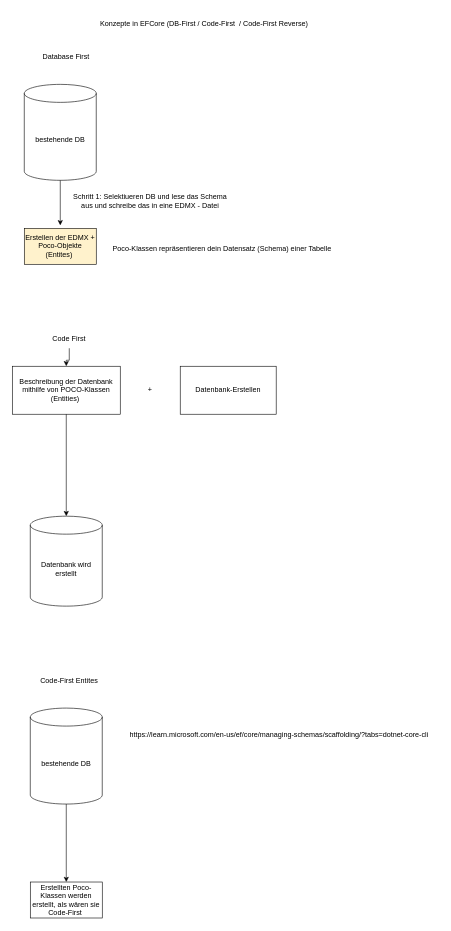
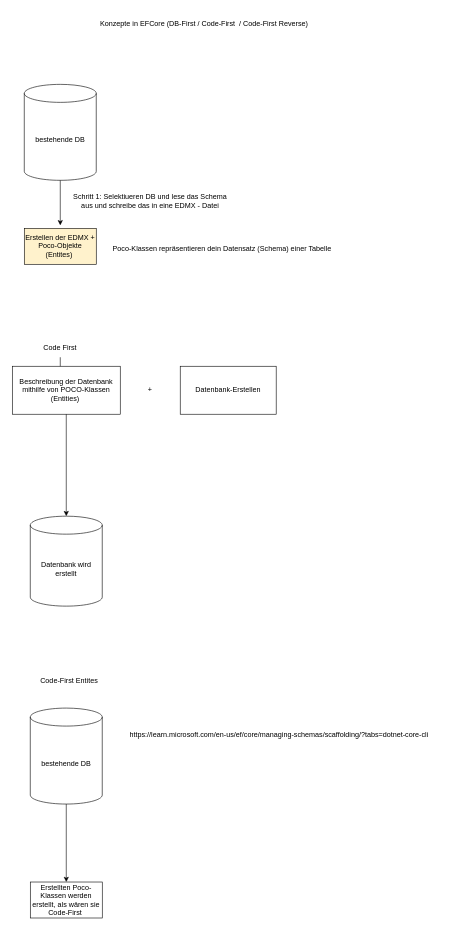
(66, 57) -> none
(69, 339) -> (60, 348)
